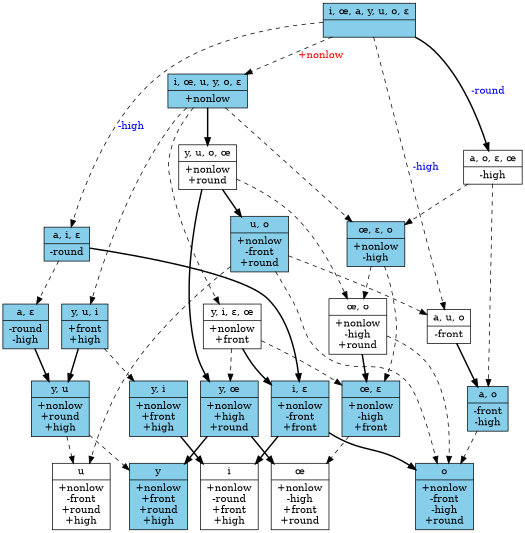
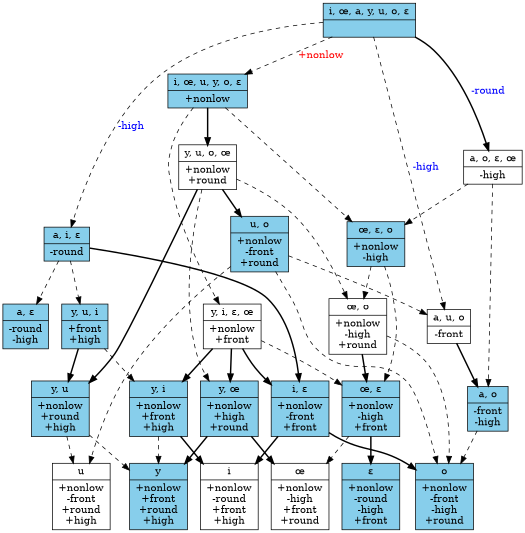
(130, 197) -> (74, 279)
(189, 283) -> (189, 283)
none -> (203, 359)
(231, 361) -> (231, 361)
(40, 362) -> (150, 286)
none -> (159, 446)
none -> (371, 497)
